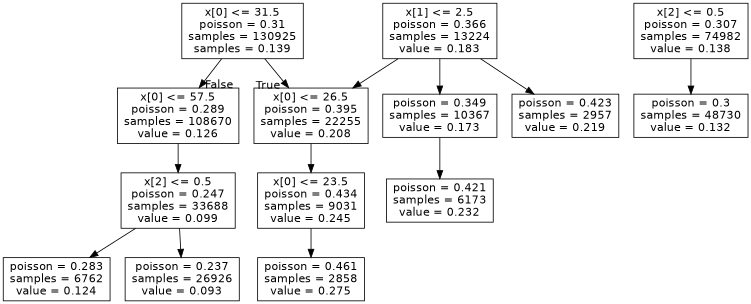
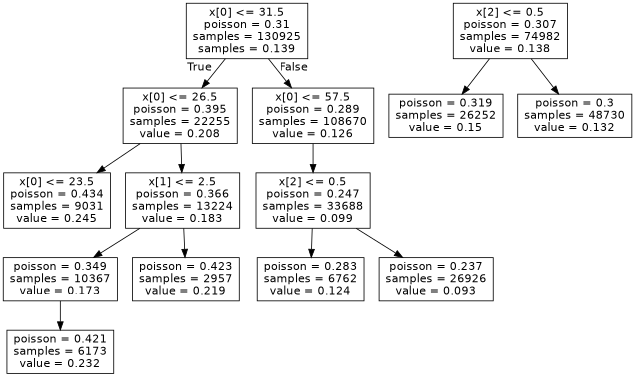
(379, 71) -> (181, 154)
none -> (446, 116)
(311, 279) -> none
